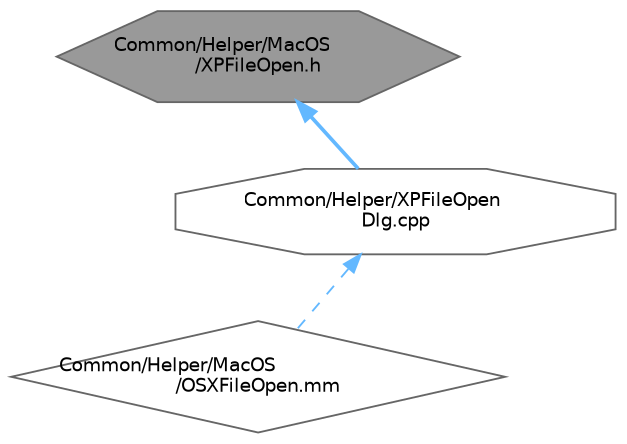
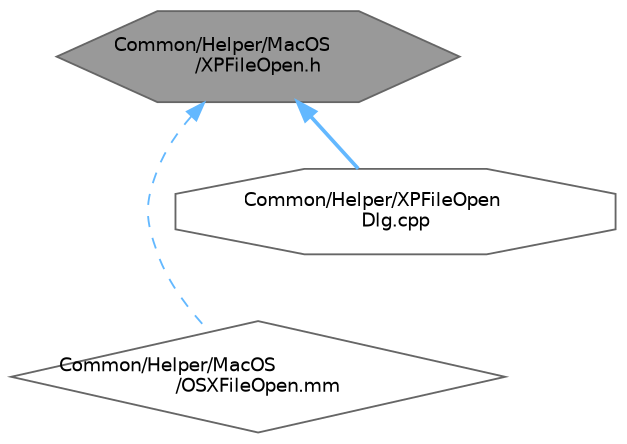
(323, 299) -> (150, 227)
